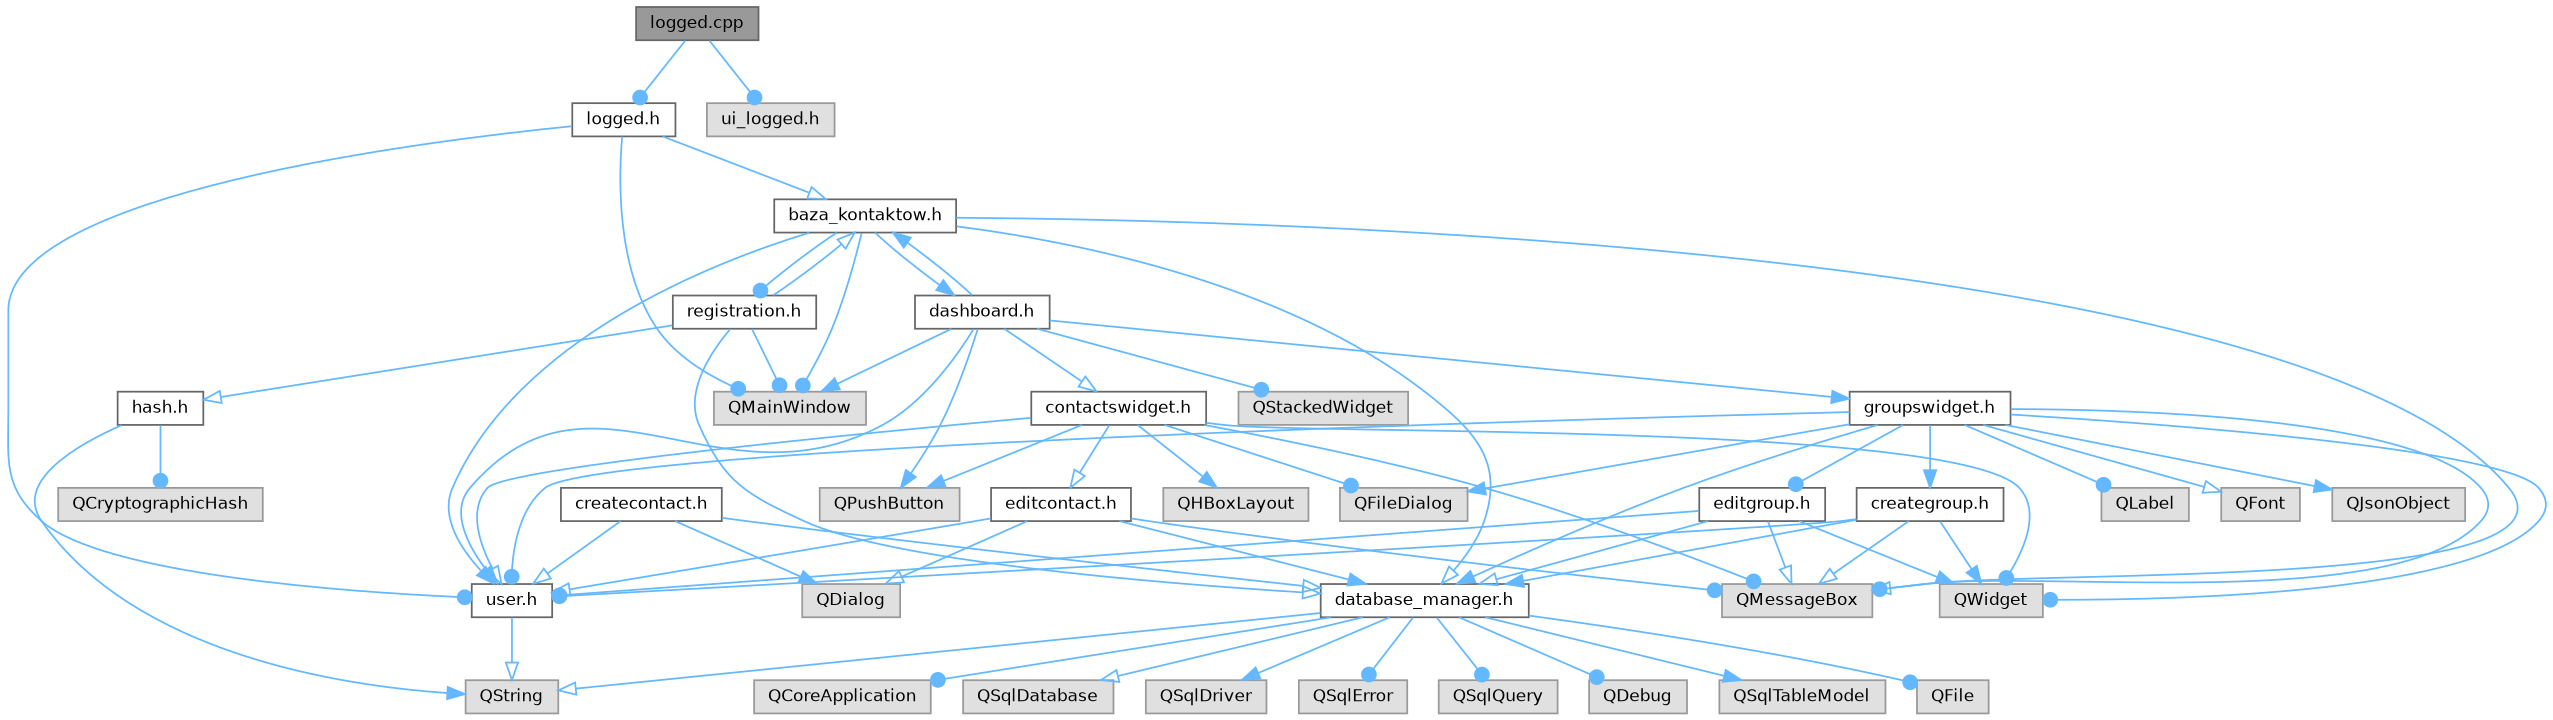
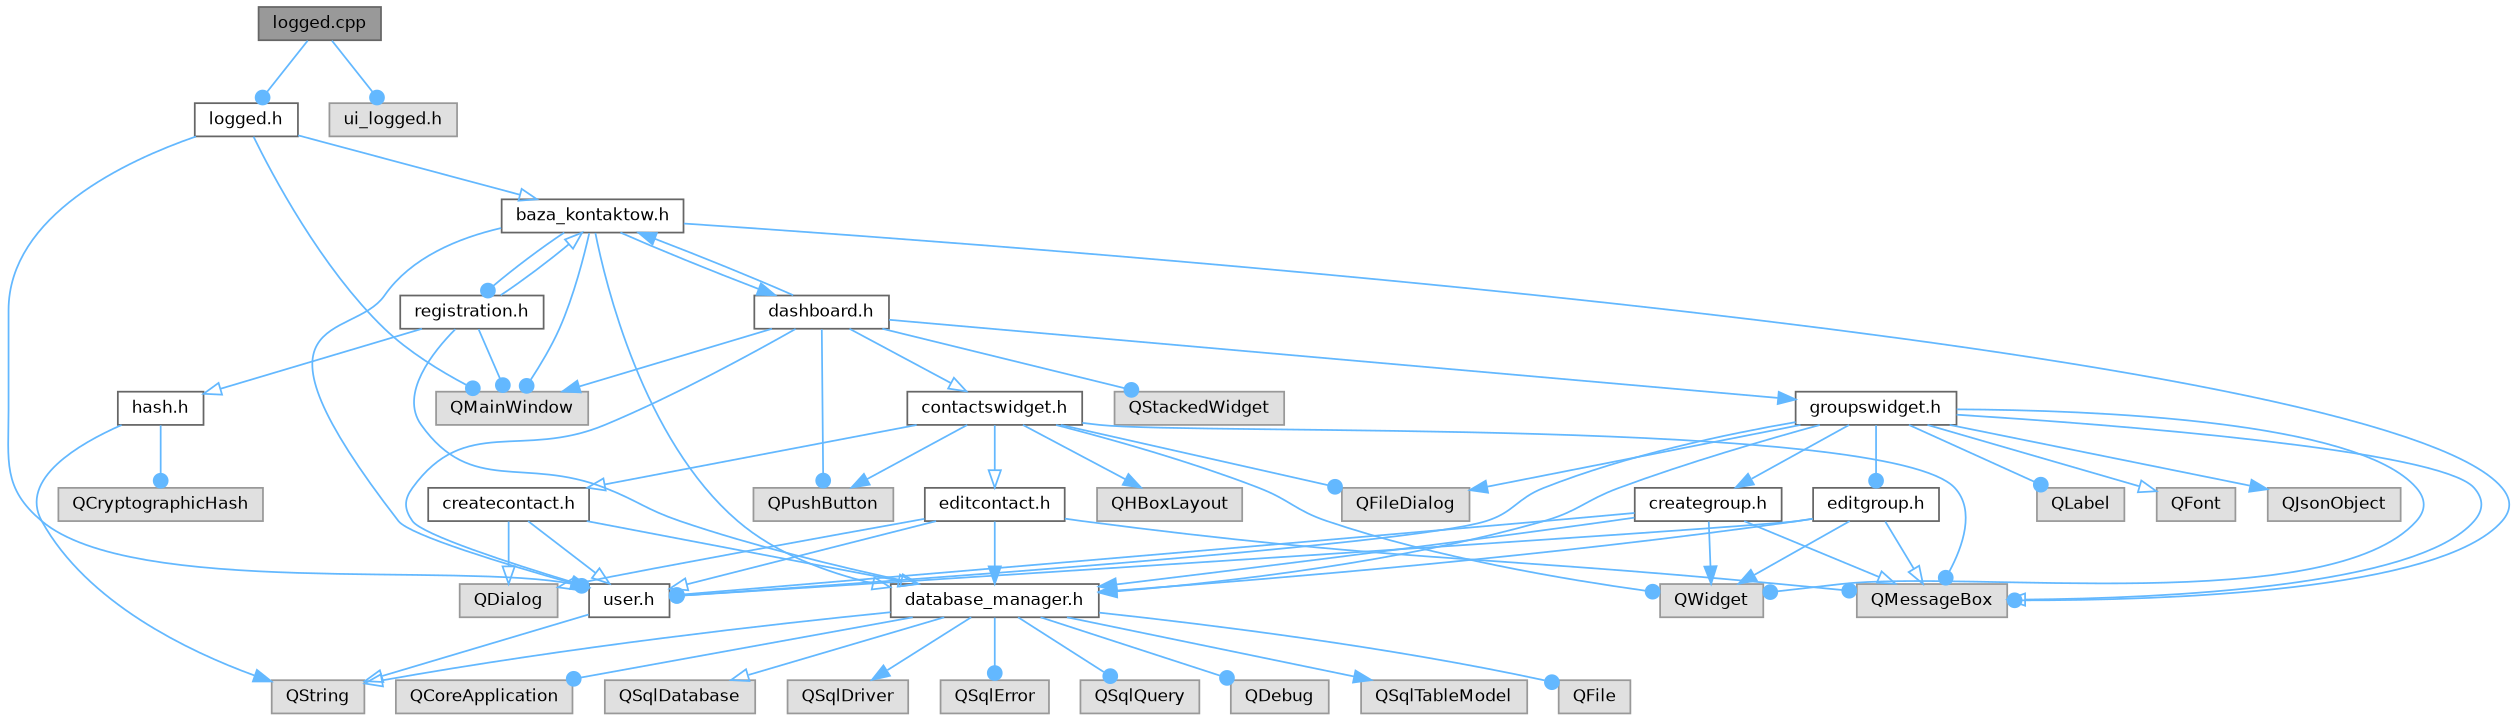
(950, 404) -> (822, 401)
(683, 453) -> (761, 455)
(738, 549) -> (509, 544)
